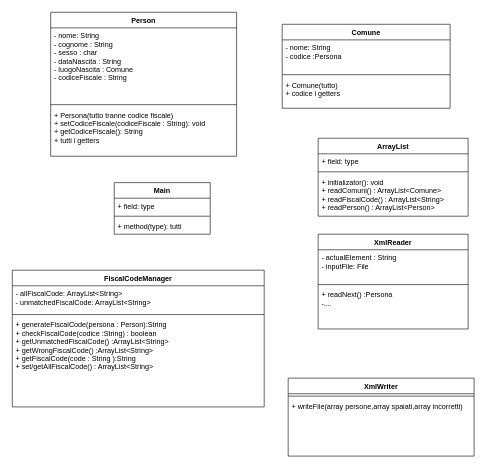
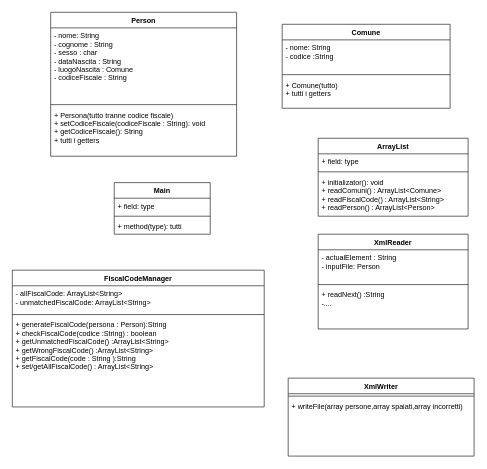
(310, 48) -> (310, 48)
(315, 85) -> (315, 85)
(363, 258) -> (363, 258)
(361, 295) -> (358, 295)
